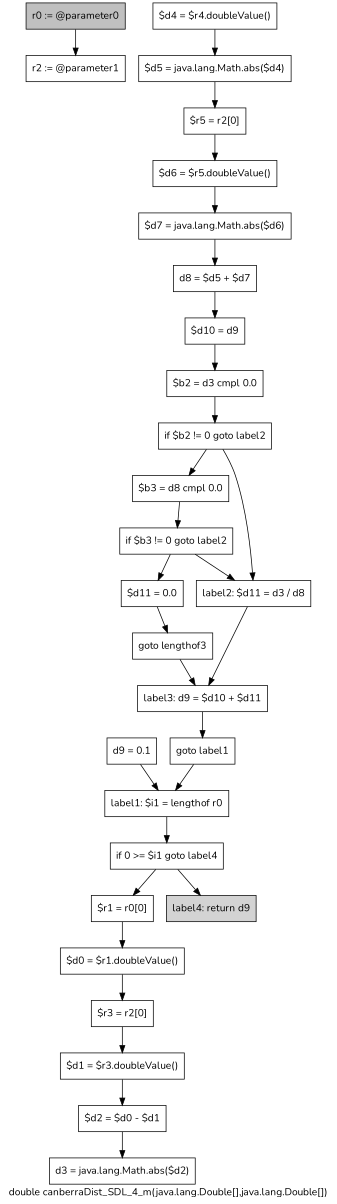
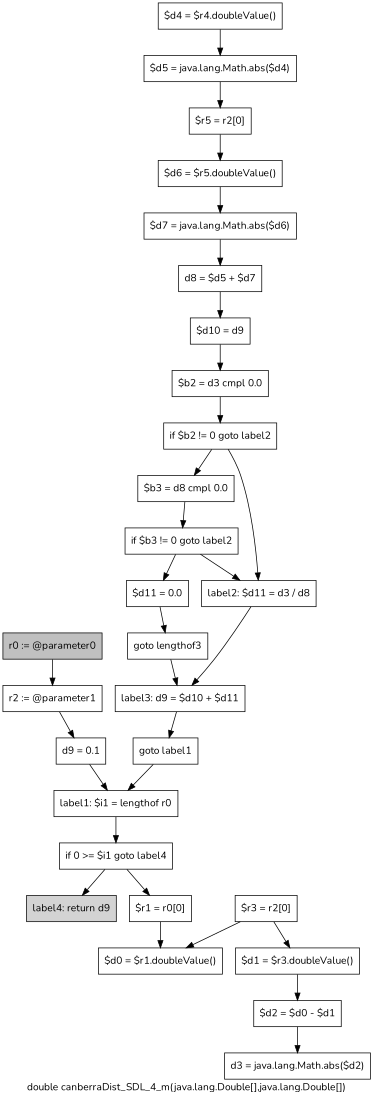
none -> (65, 722)
(122, 984) -> (217, 933)
